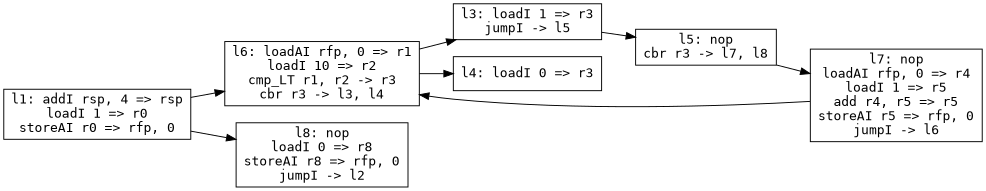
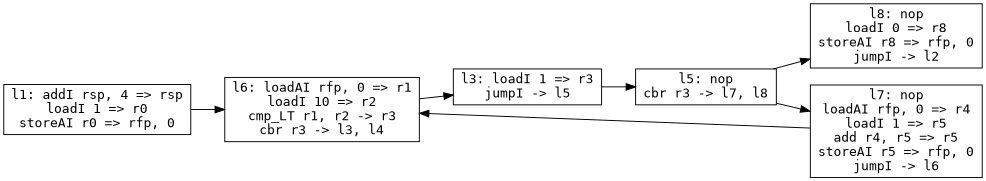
(527, 74) -> none
(209, 134) -> (787, 65)
